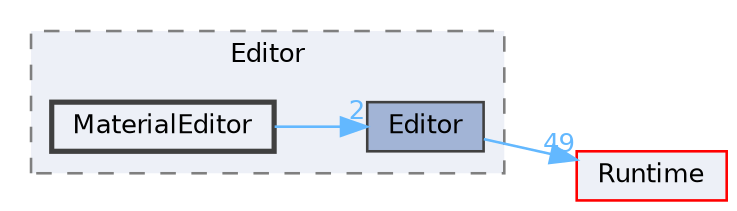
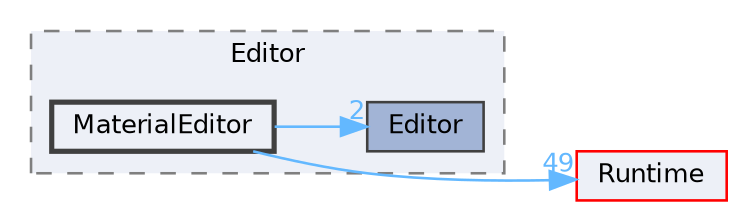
(521, 147) -> (400, 176)
